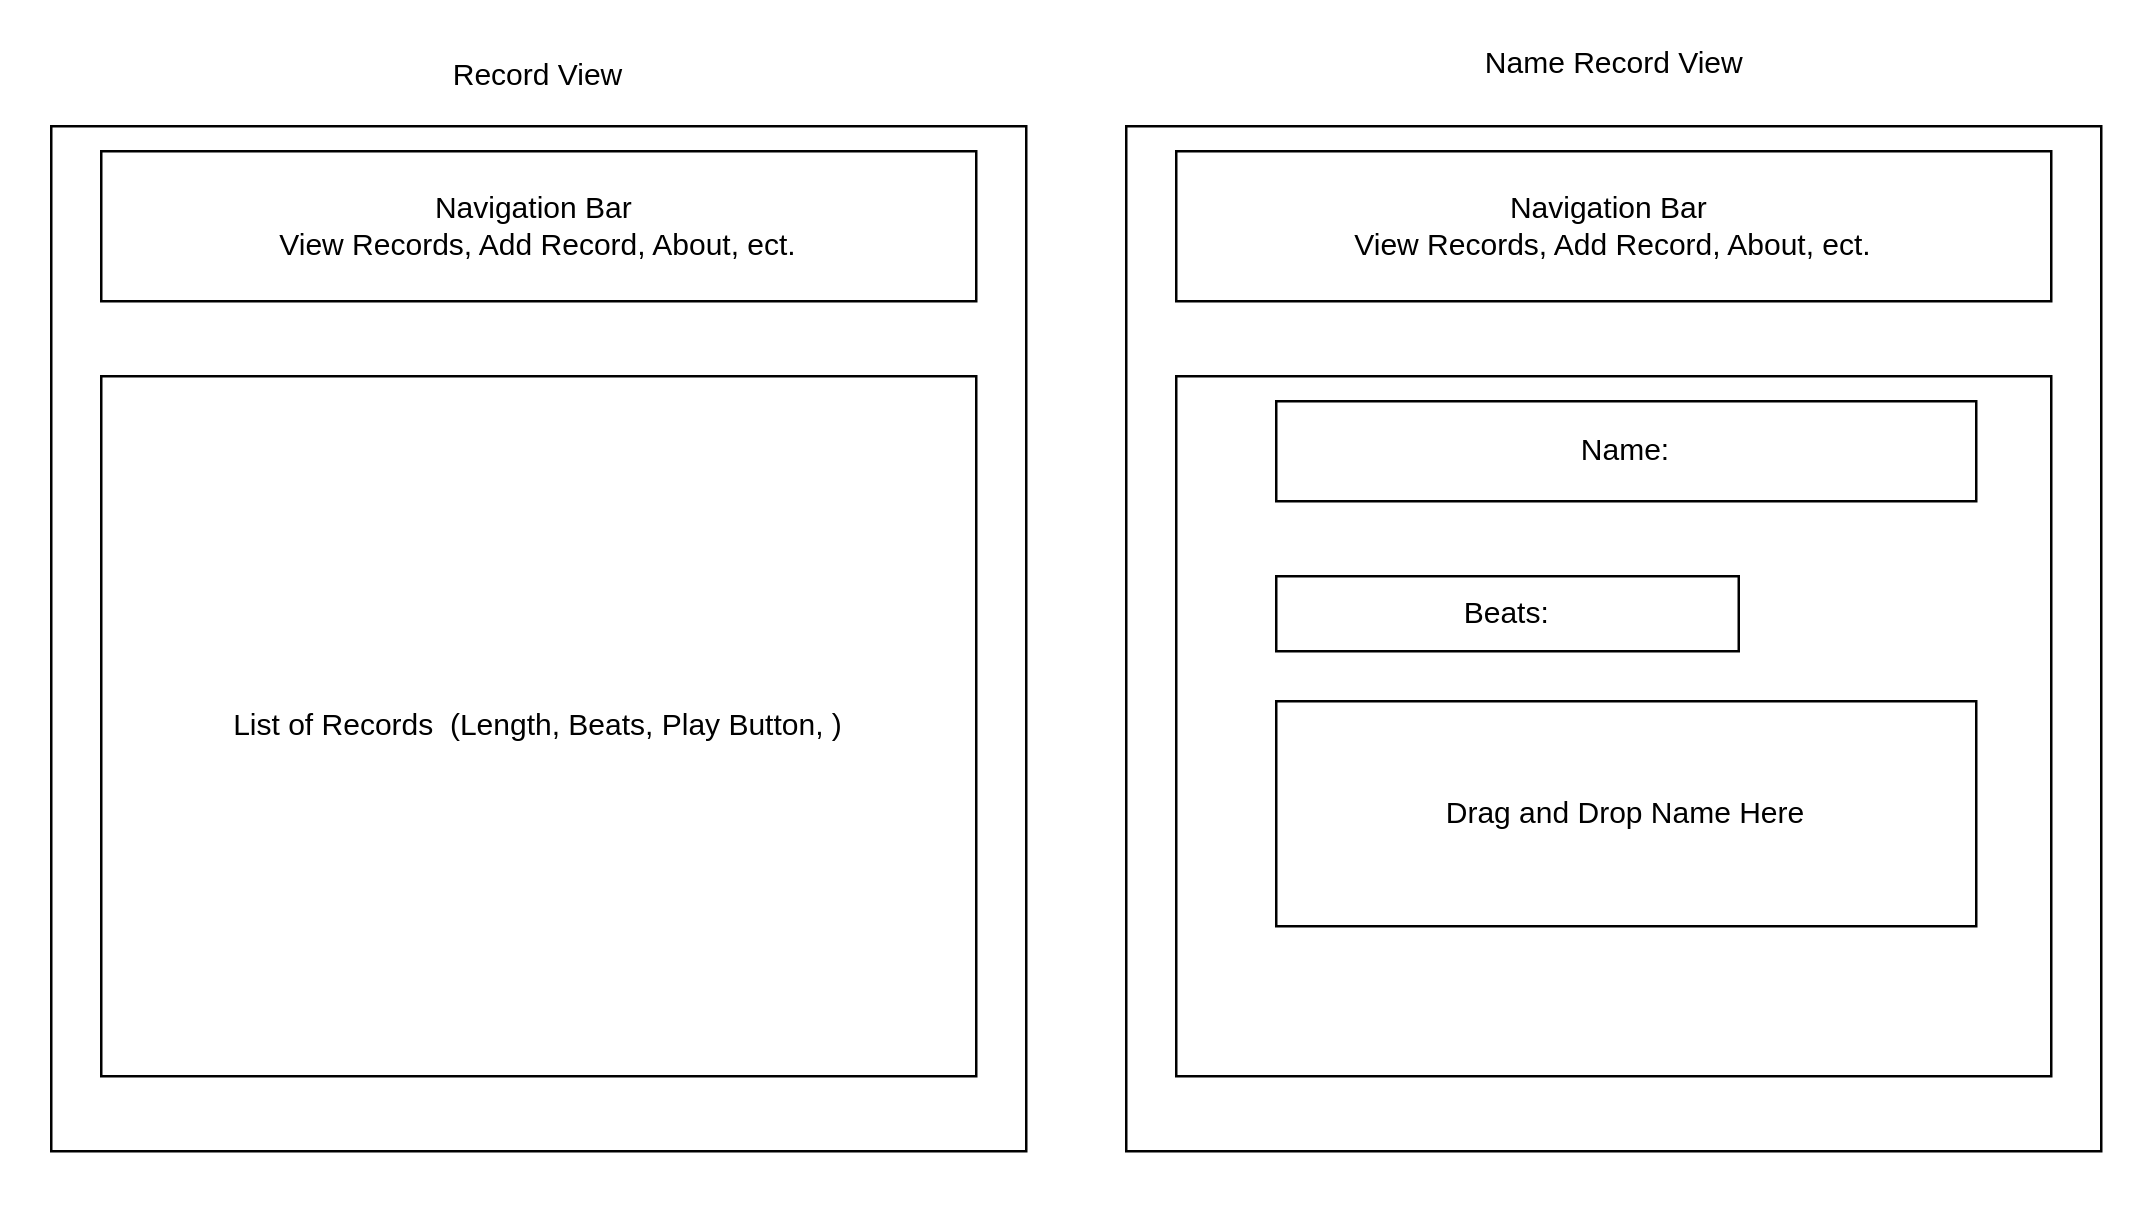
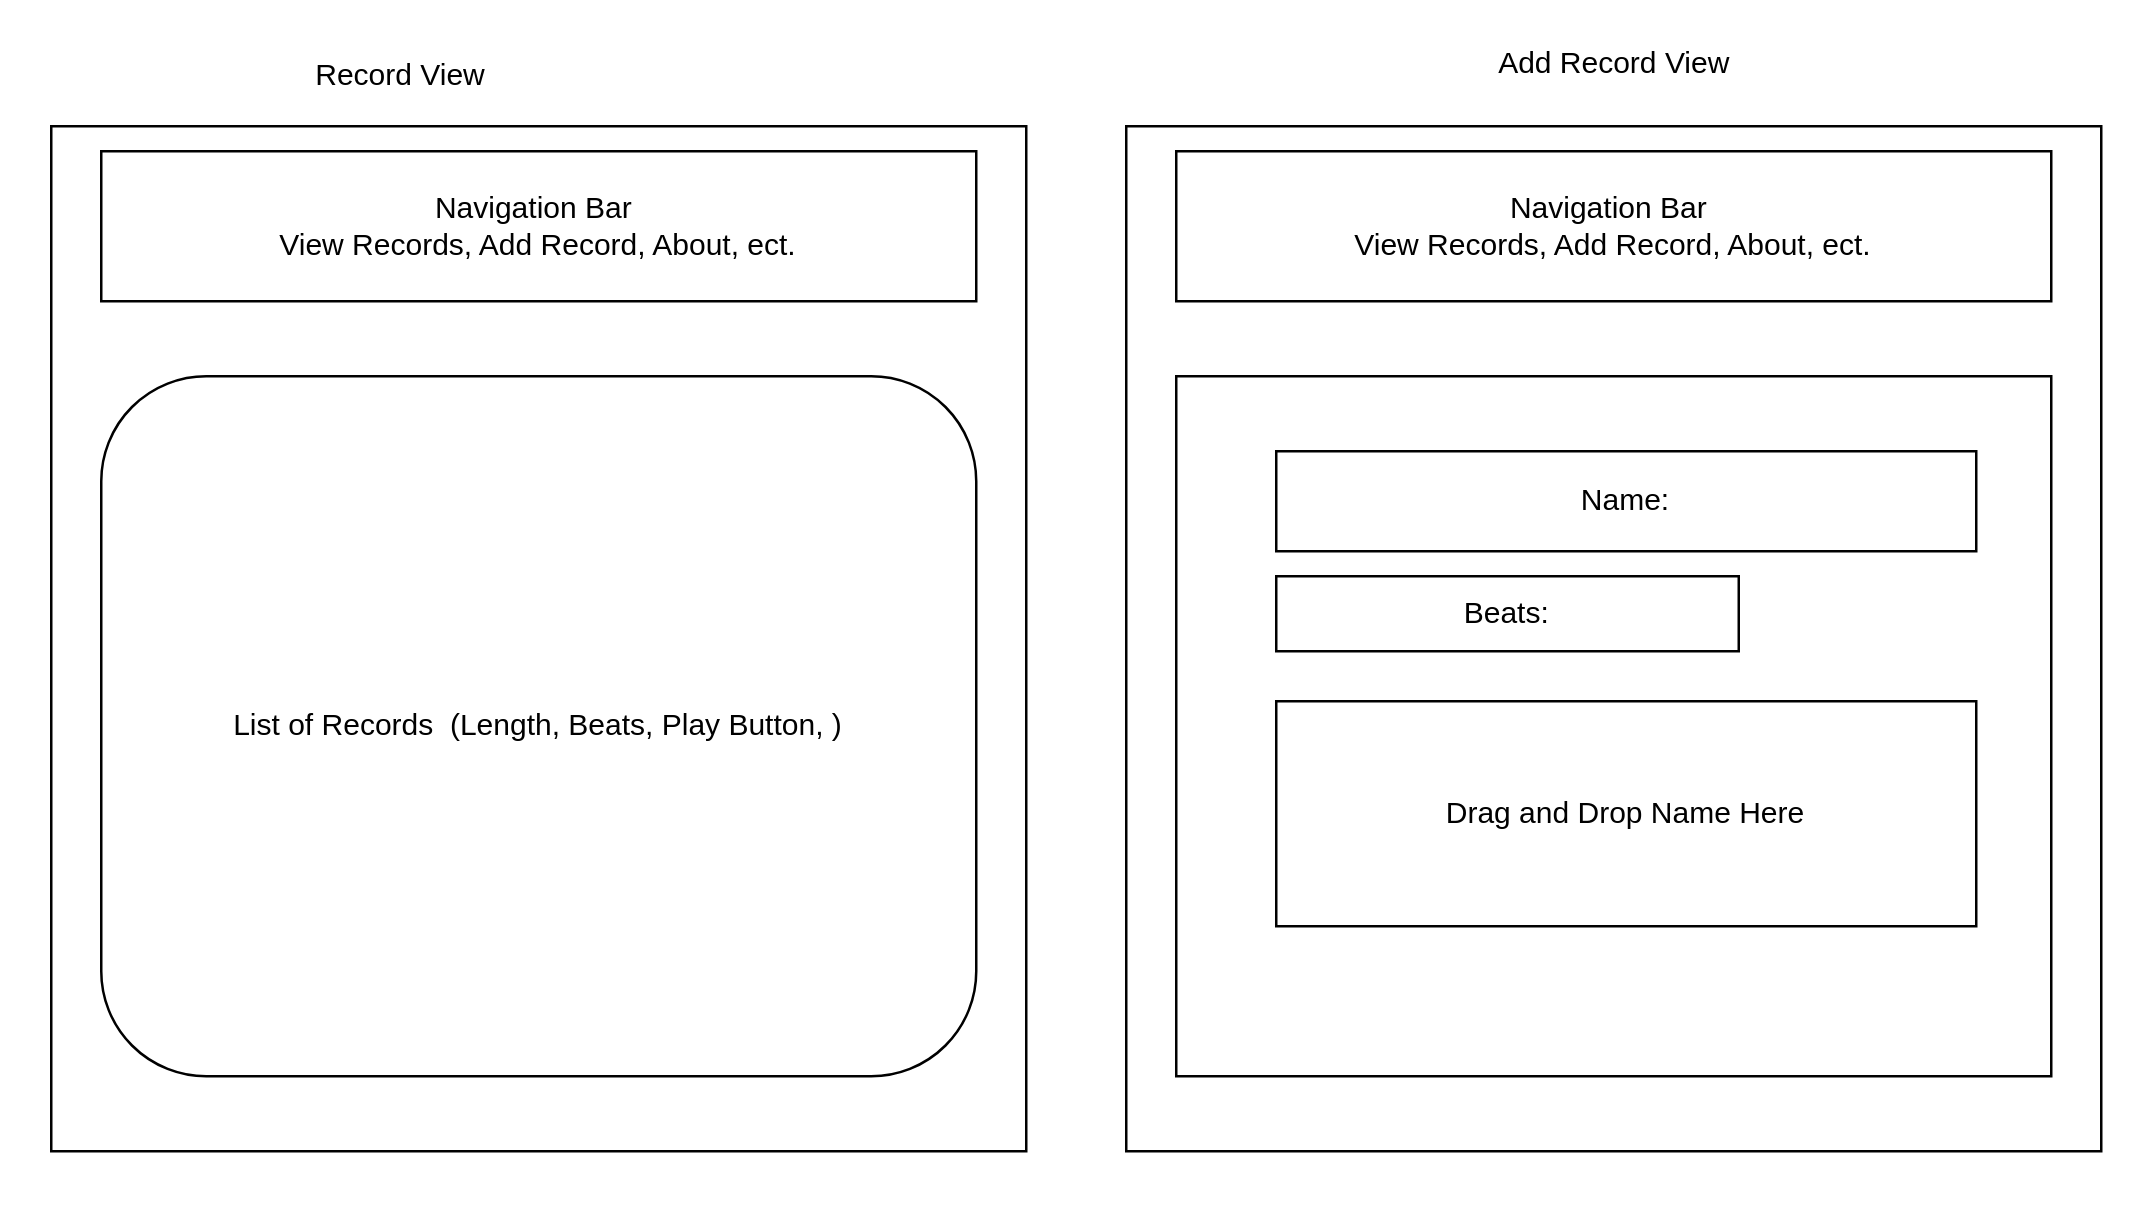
(1615, 64) -> (1615, 64)
(539, 76) -> (401, 76)
(1626, 451) -> (1626, 501)
(539, 726) -> (539, 726)
